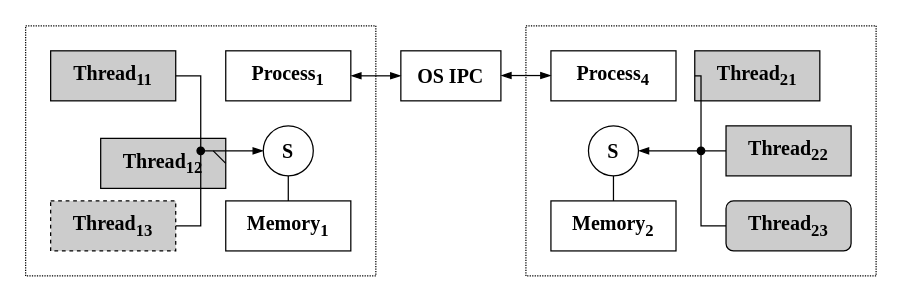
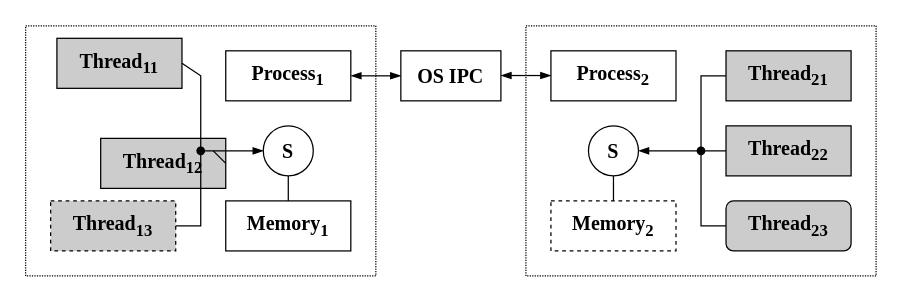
(113, 76) -> (119, 63)
(613, 76) -> (613, 76)
(757, 76) -> (788, 76)
(613, 226) -> (613, 226)
